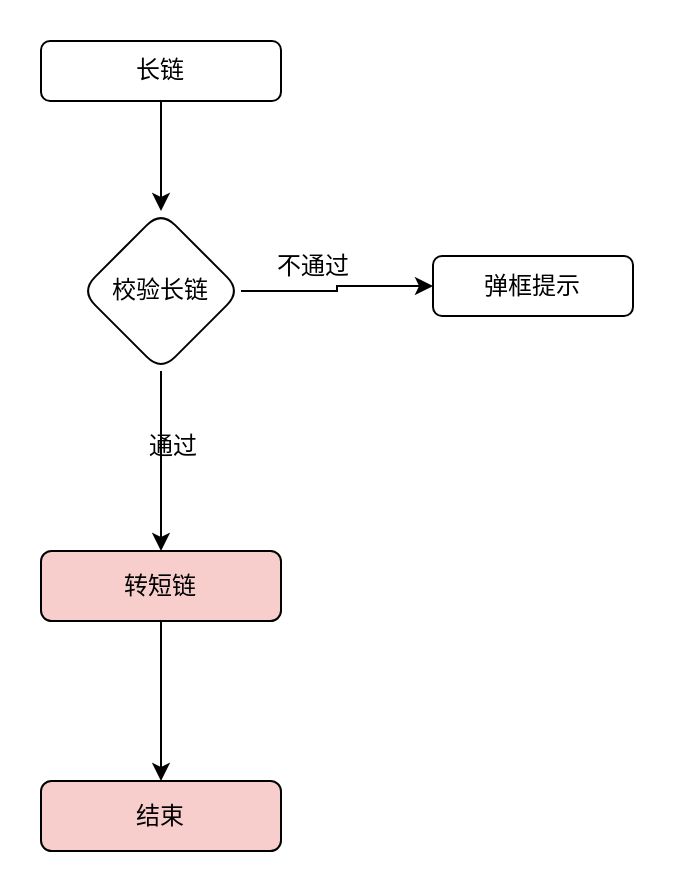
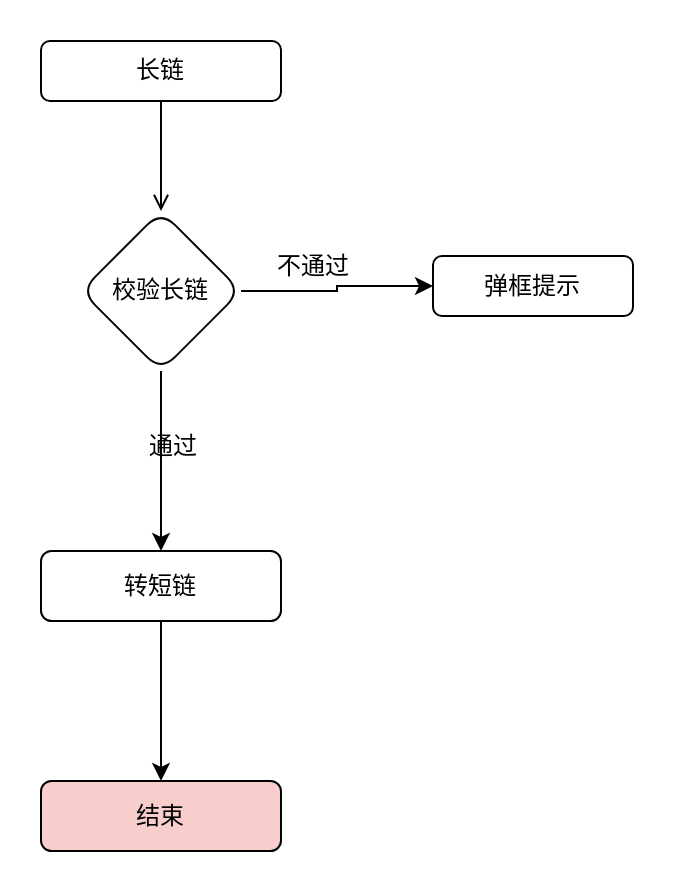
(161, 196) -> (161, 198)
(161, 586) -> (161, 586)
